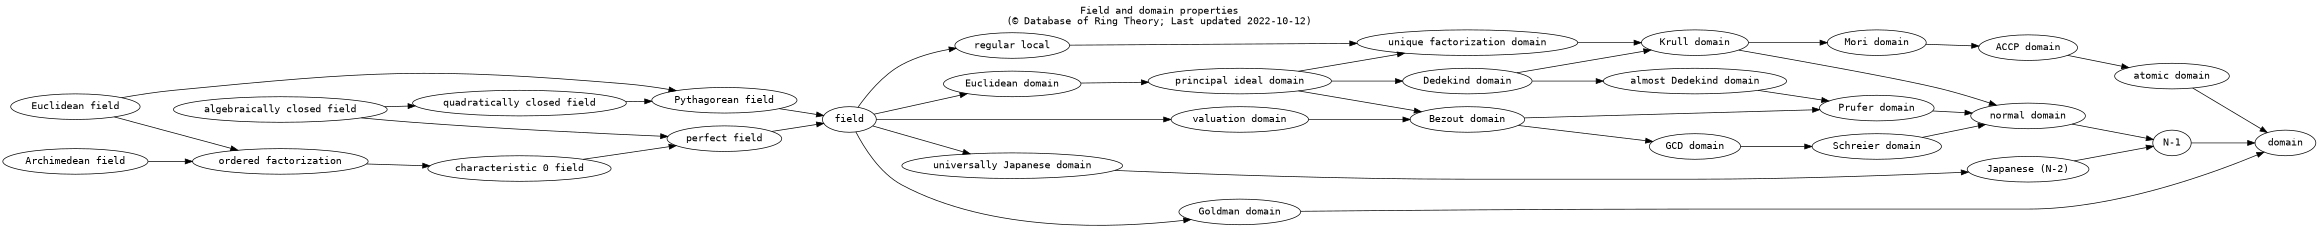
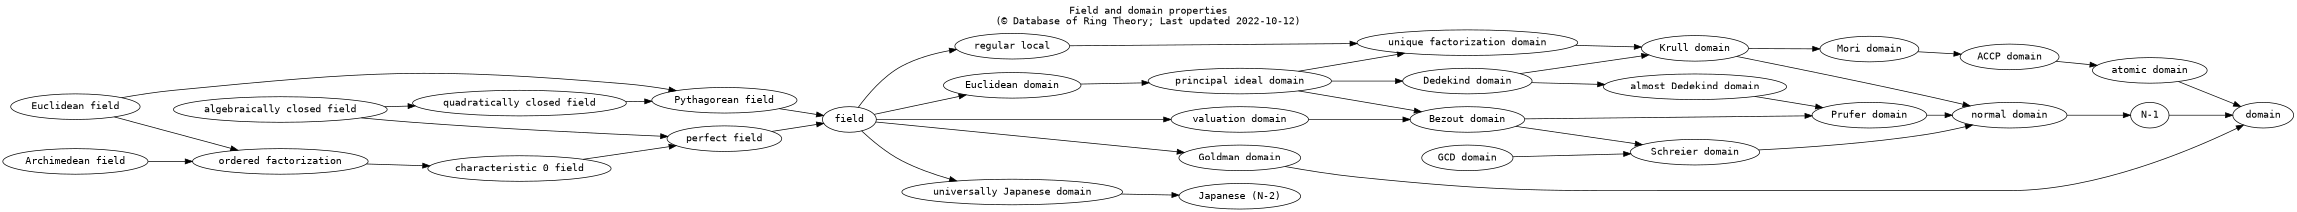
(1582, 133) -> (1575, 135)
(2110, 154) -> none
